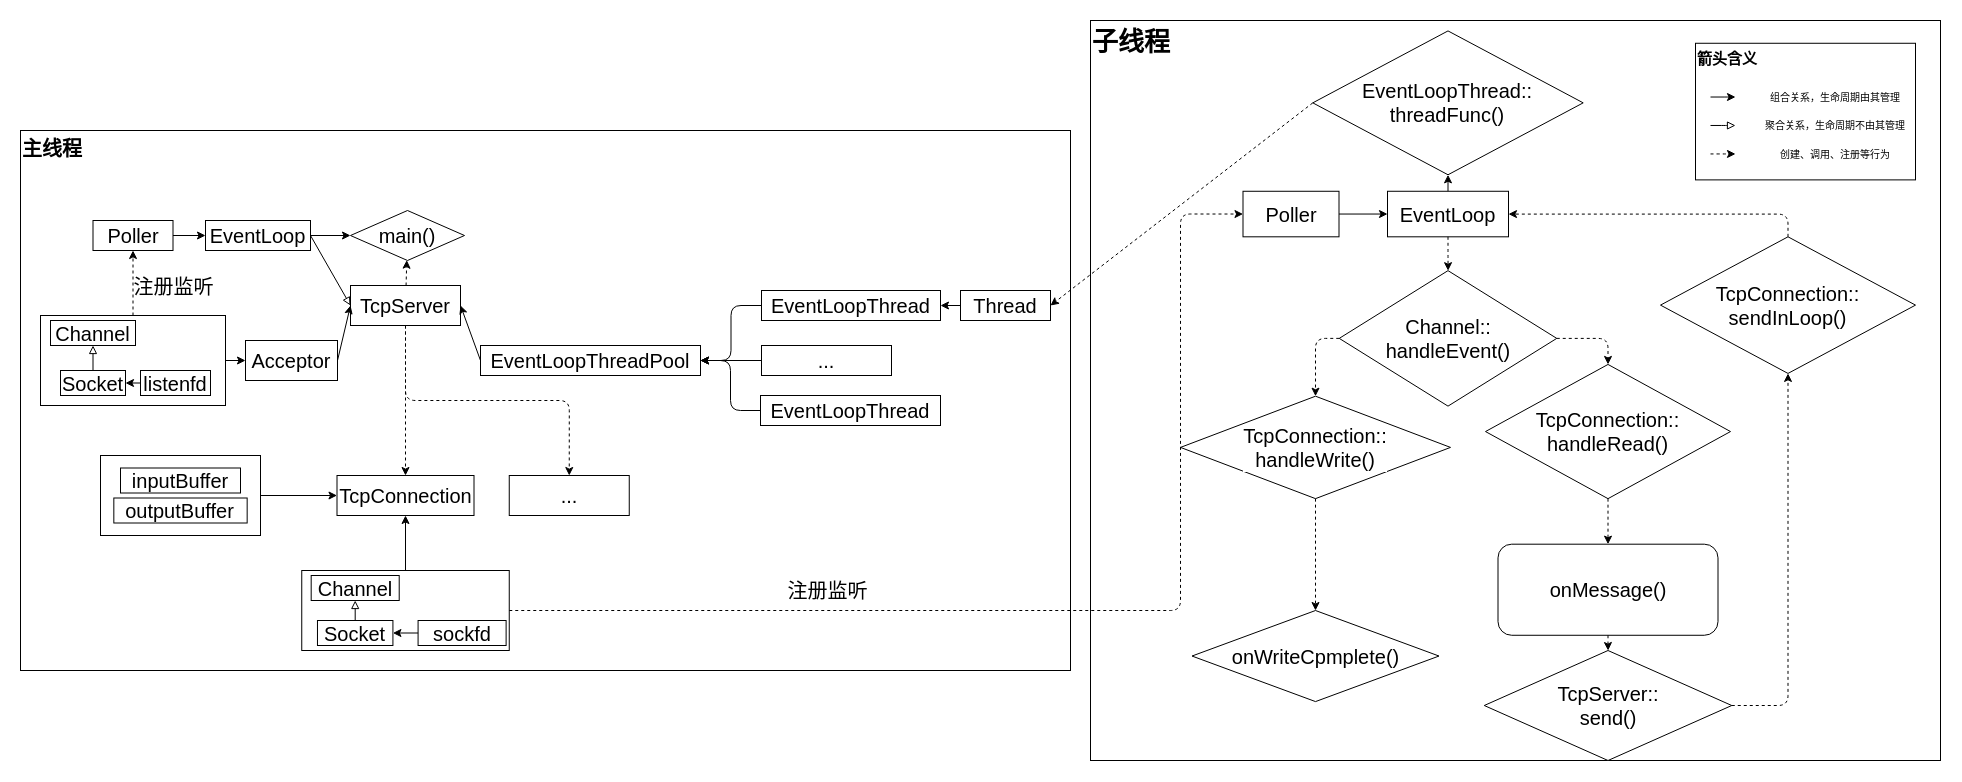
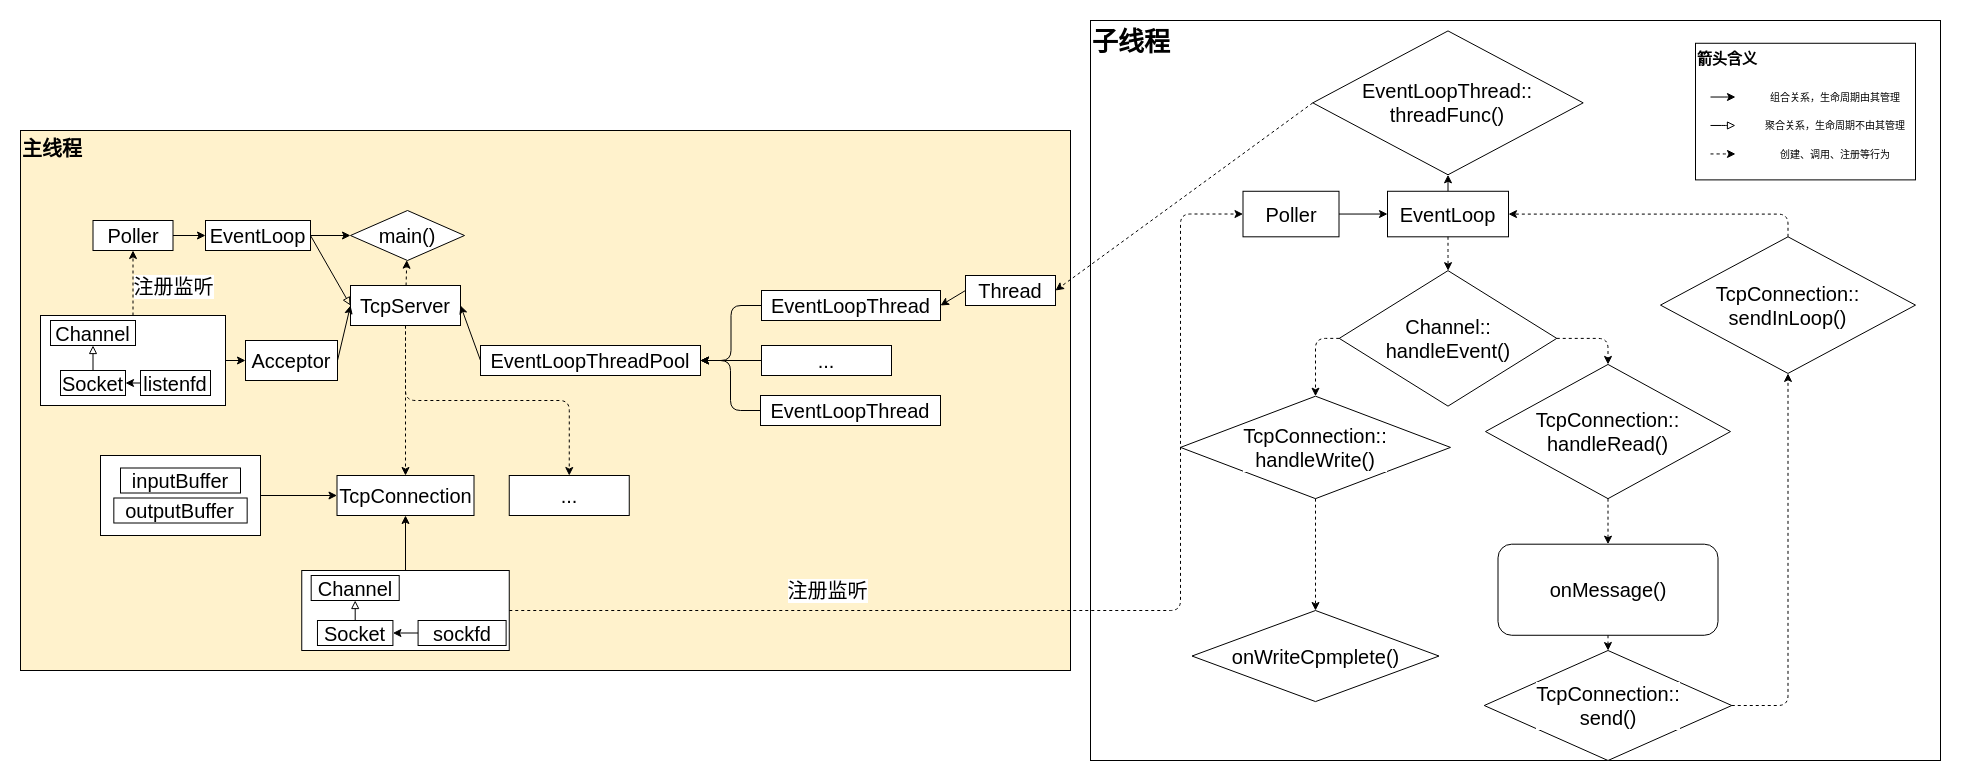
(1006, 306) -> (1011, 291)
(546, 401) -> (546, 401)
(1609, 706) -> (1609, 706)
